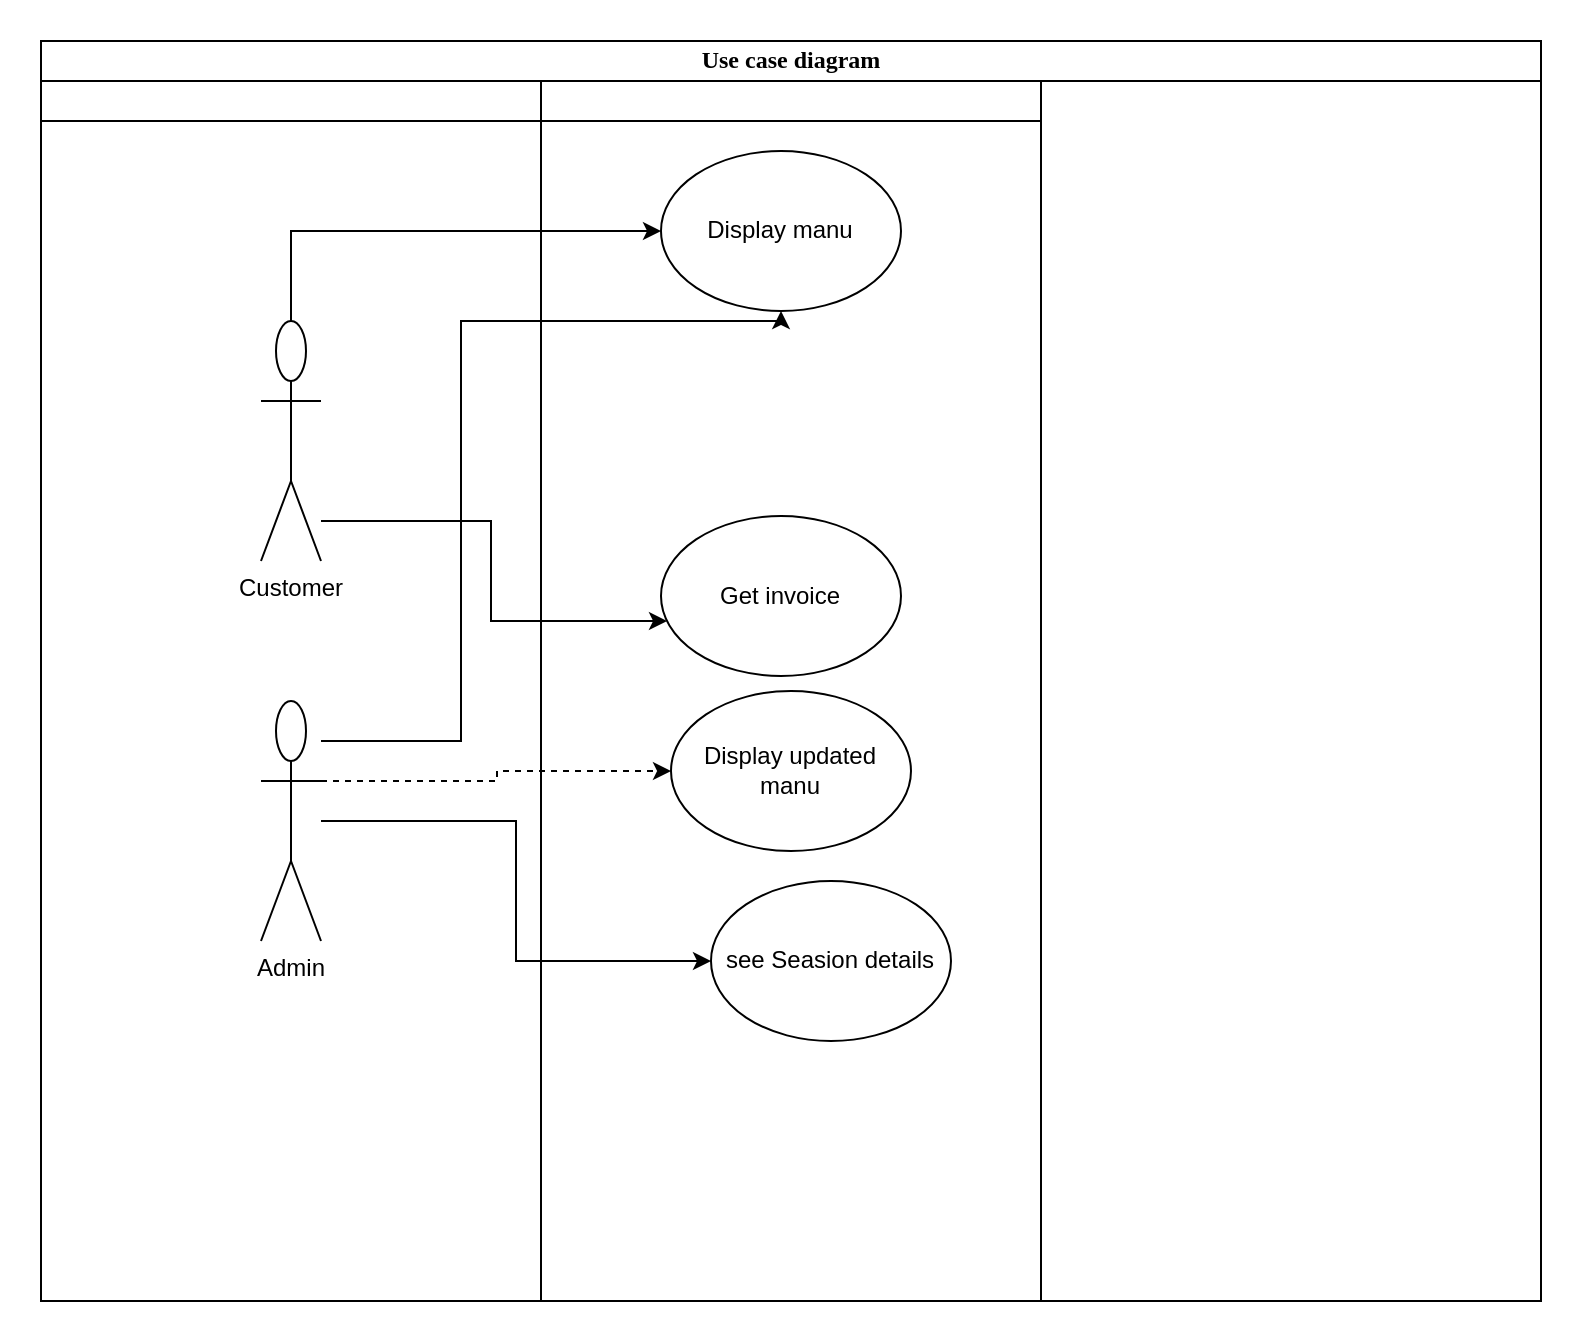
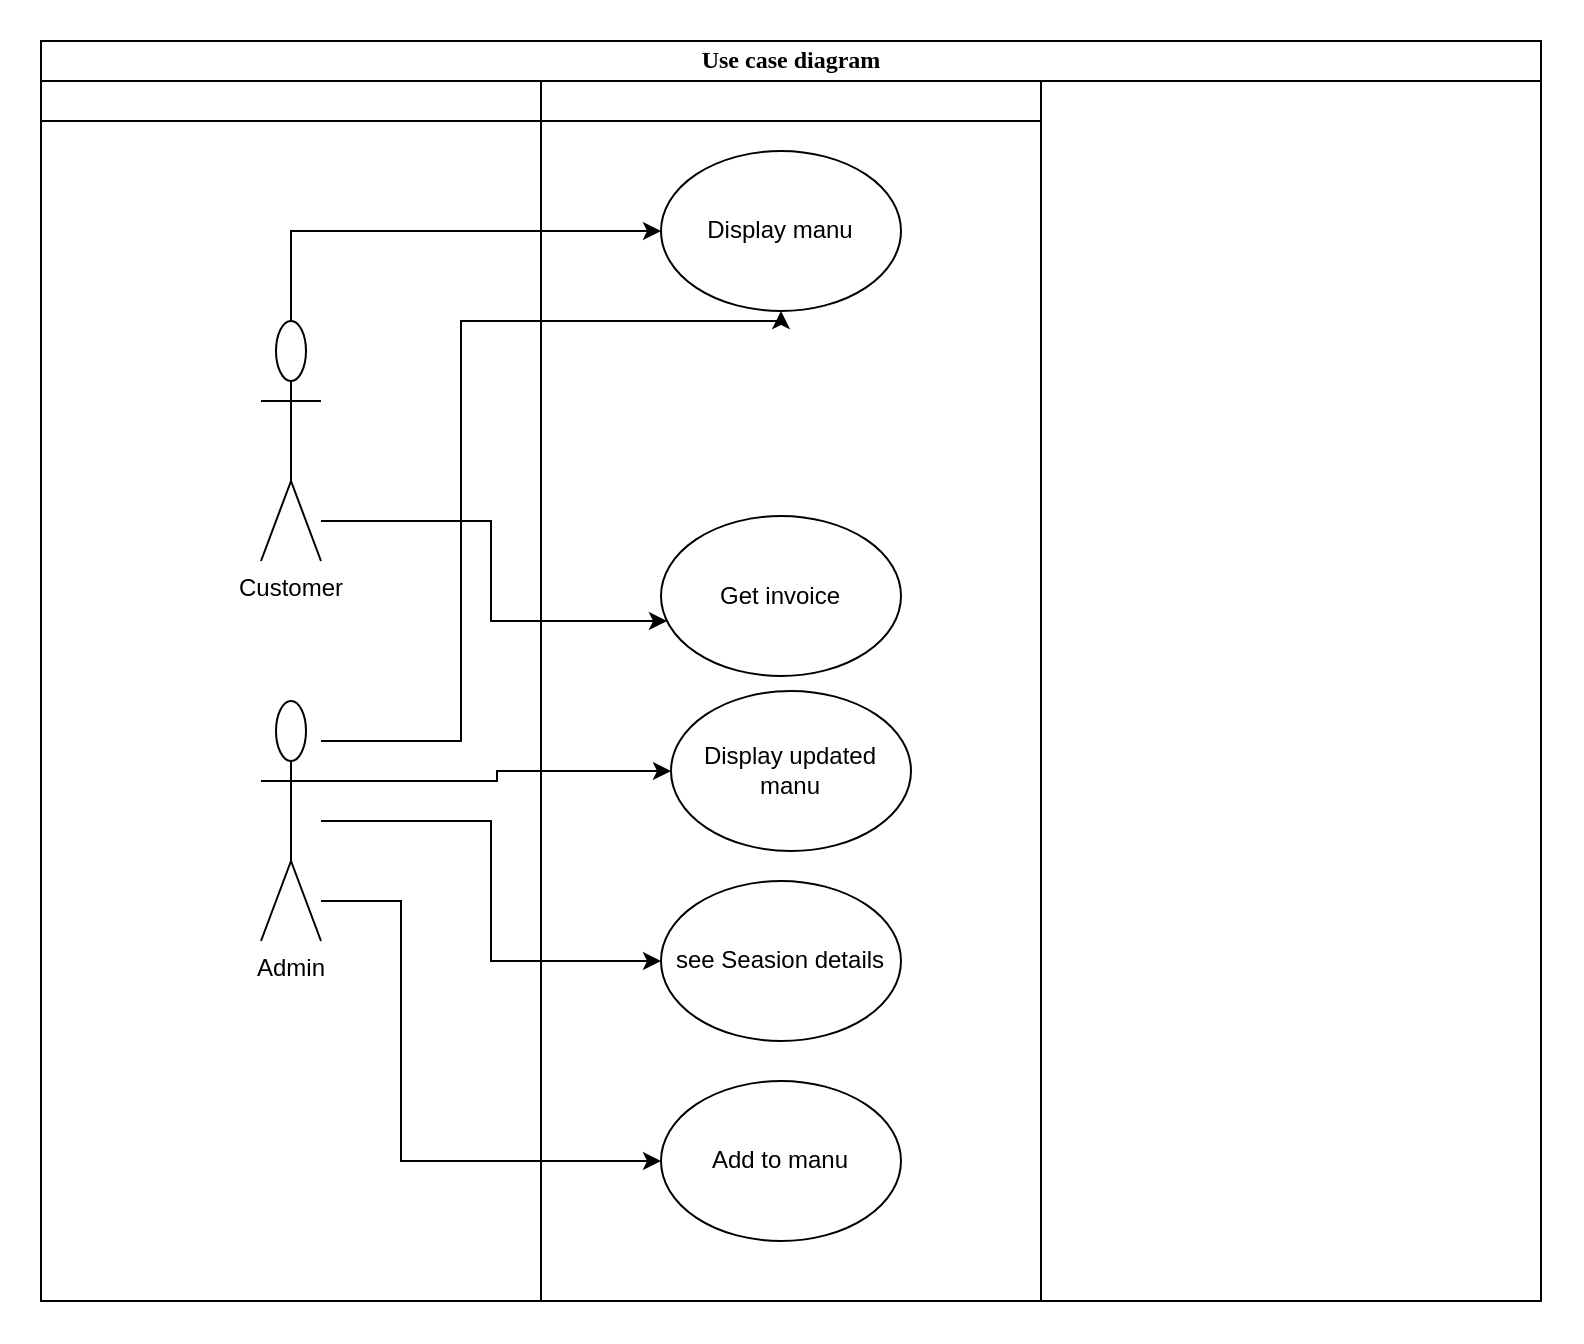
(436, 781) -> (436, 781)
(831, 961) -> (781, 961)
none -> (401, 1059)
none -> (781, 1161)
